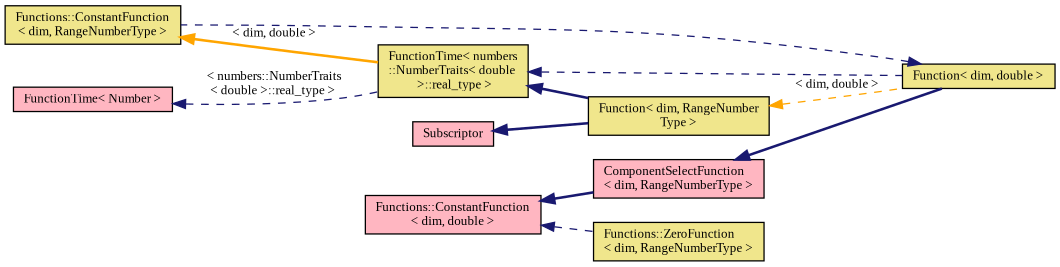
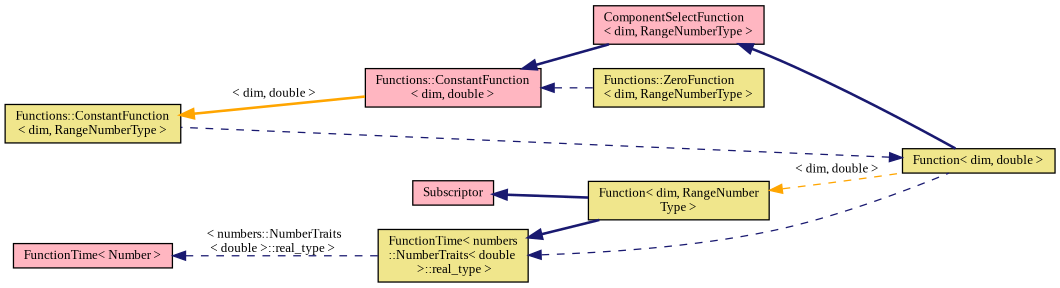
(286, 51) -> (279, 105)
